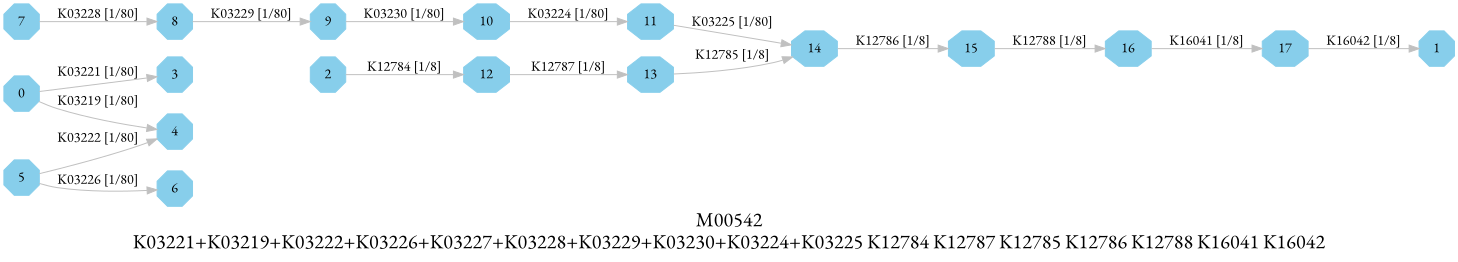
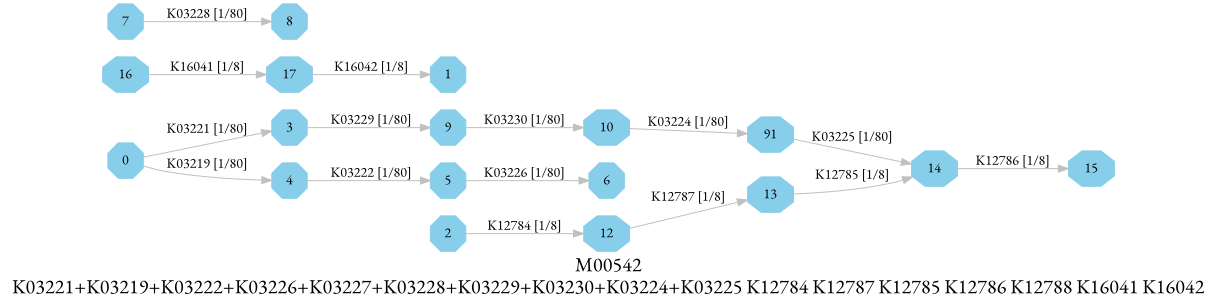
(246, 22) -> (364, 128)
(650, 22) -> (771, 135)
(1045, 49) -> none
(94, 159) -> (364, 181)
